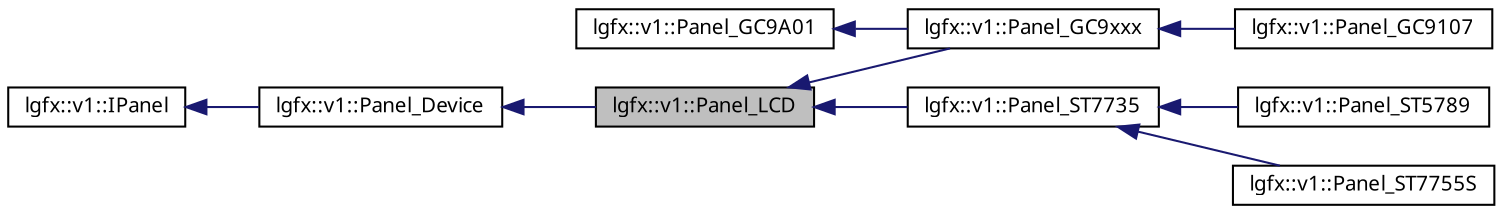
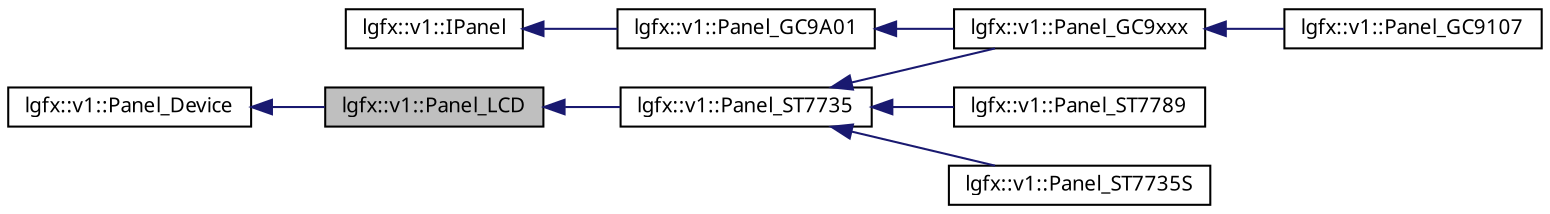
(880, 65) -> (923, 65)
(233, 107) -> (581, 29)
(1364, 107) -> (1080, 107)
(1364, 185) -> (1080, 185)
